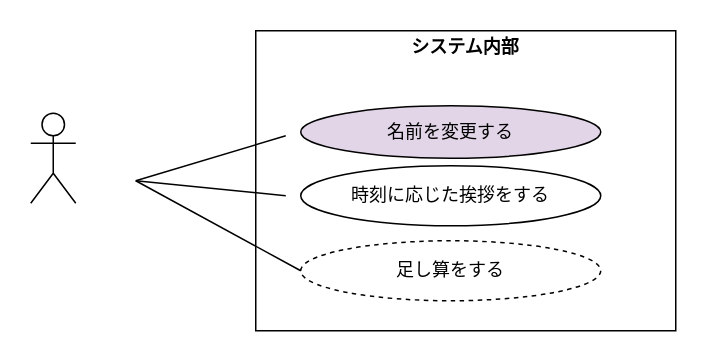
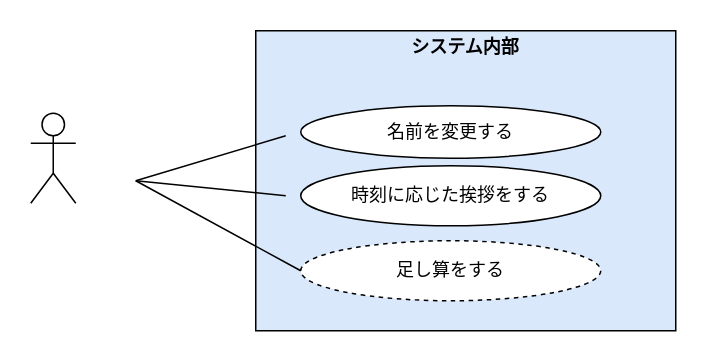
(310, 42) -> (310, 42)
(451, 132) -> (451, 132)
